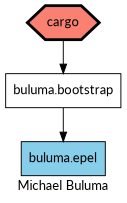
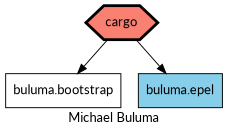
(63, 120) -> (148, 53)
